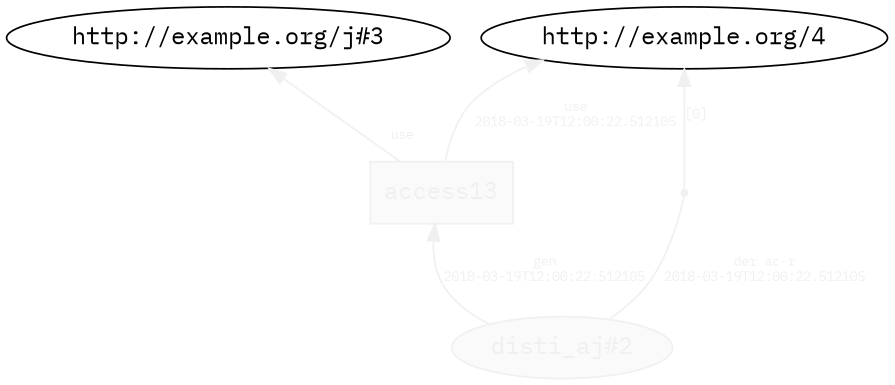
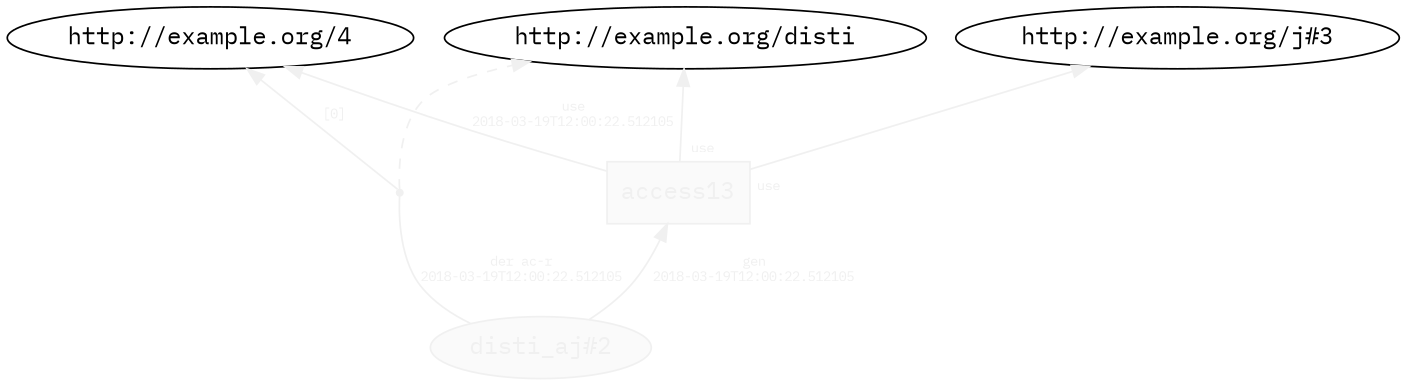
none -> (685, 38)
